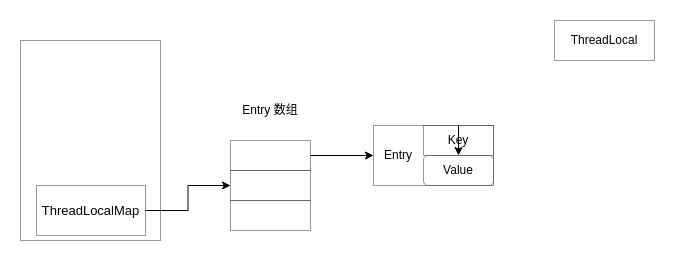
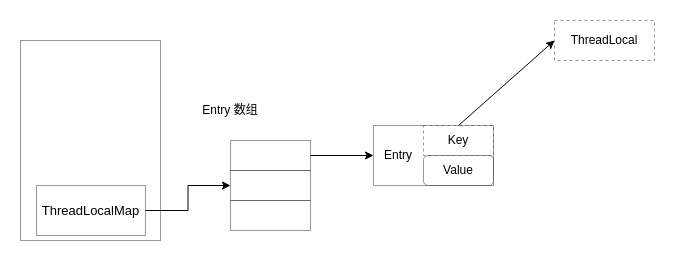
(605, 41) -> (605, 41)
(271, 111) -> (231, 111)
(459, 137) -> (504, 85)
(459, 141) -> (459, 141)
